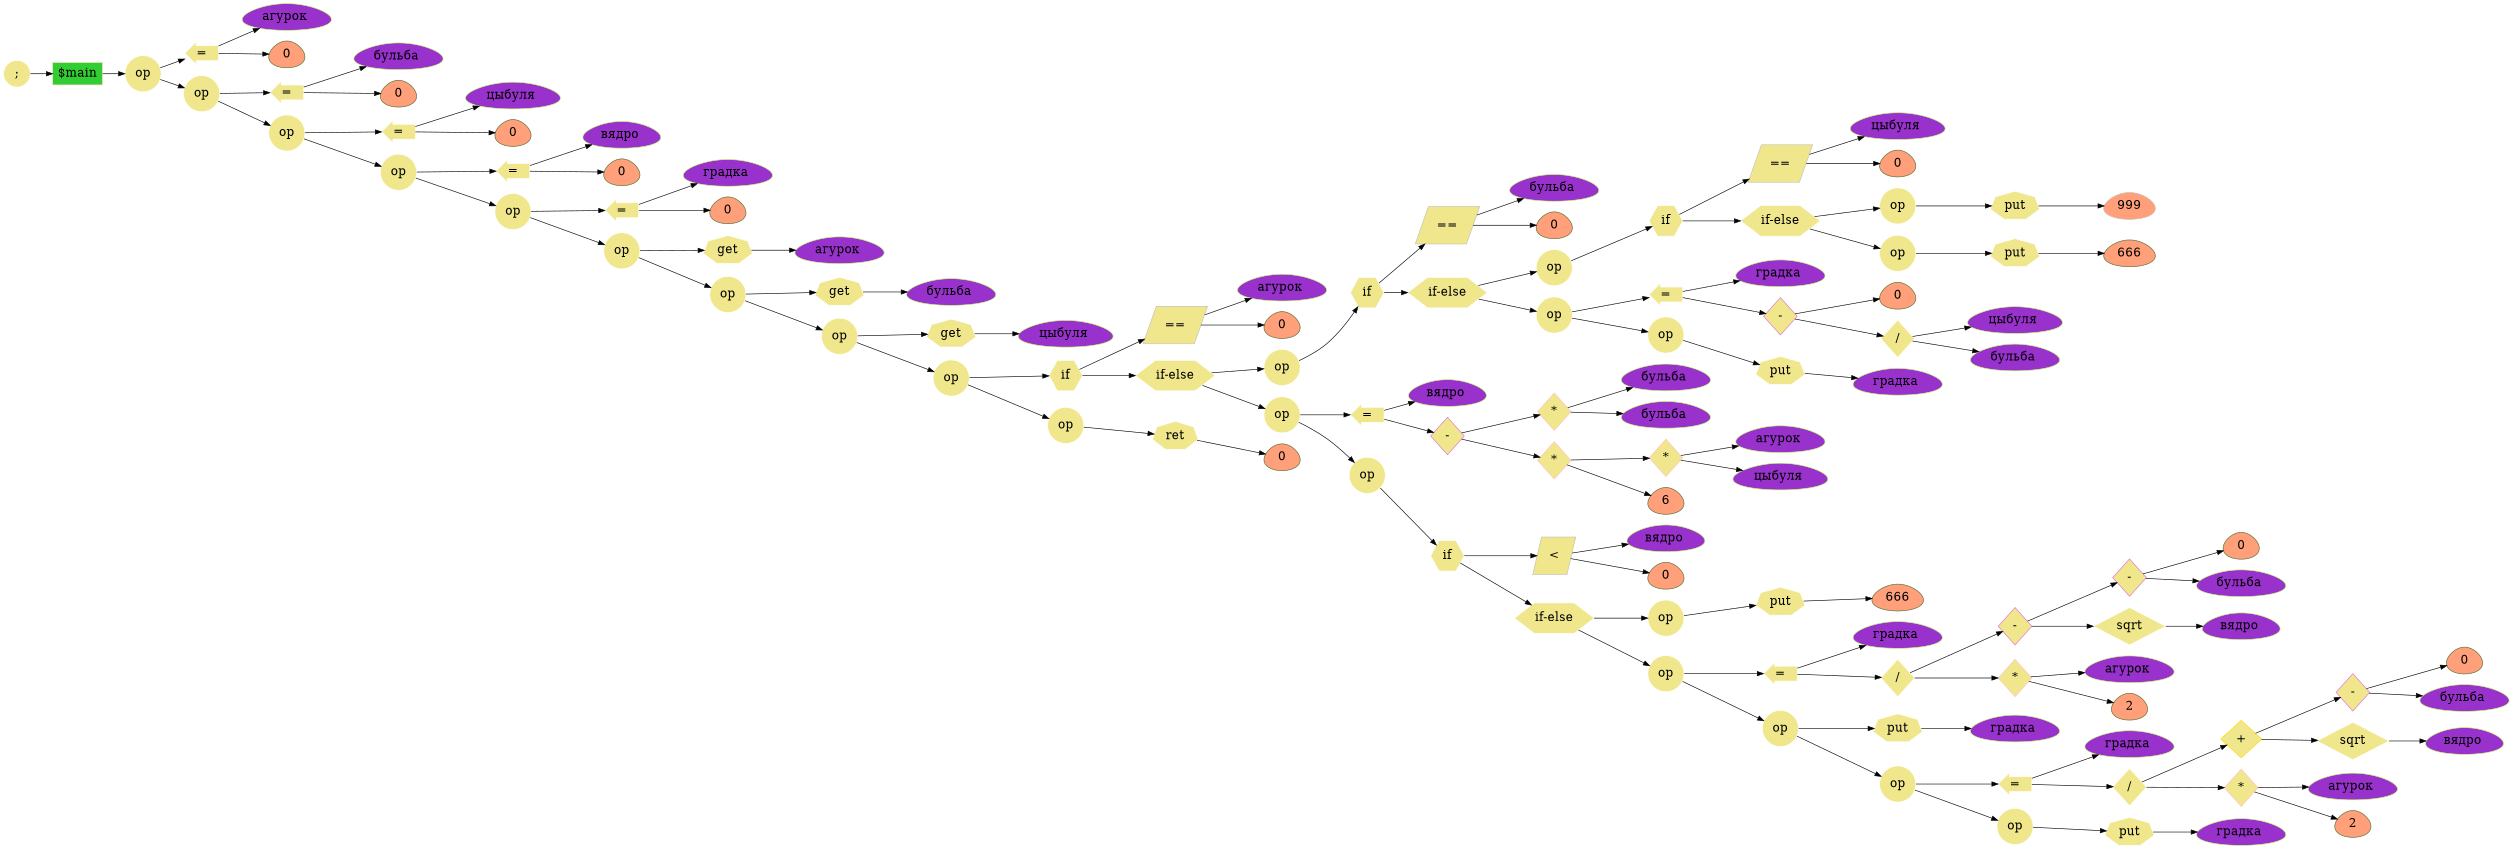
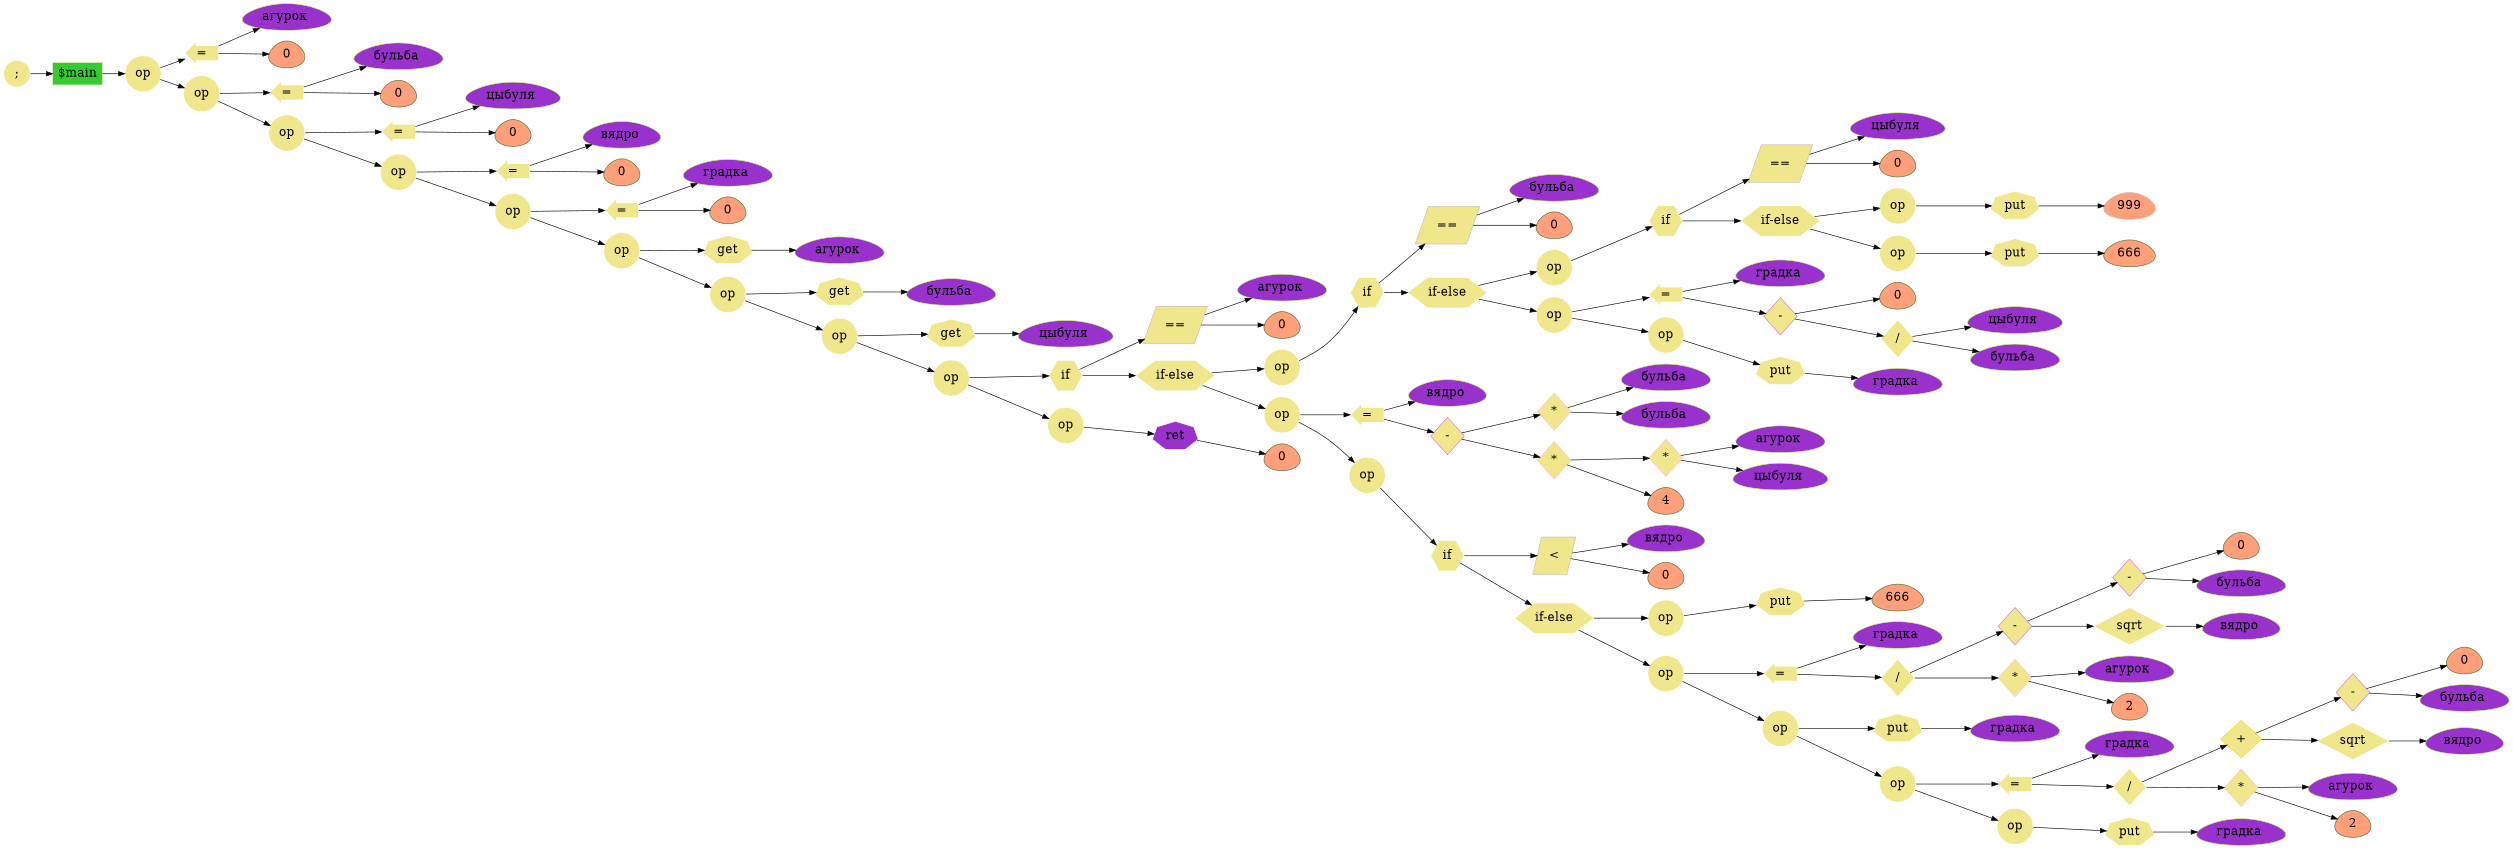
(1175, 436) -> (1175, 436)
(1666, 501) -> (1666, 501)
